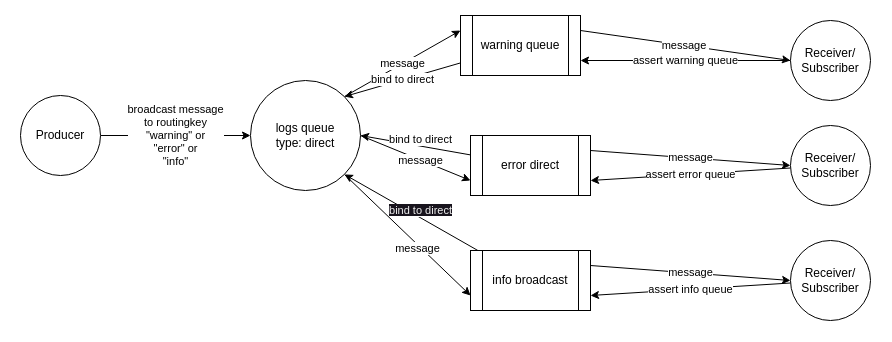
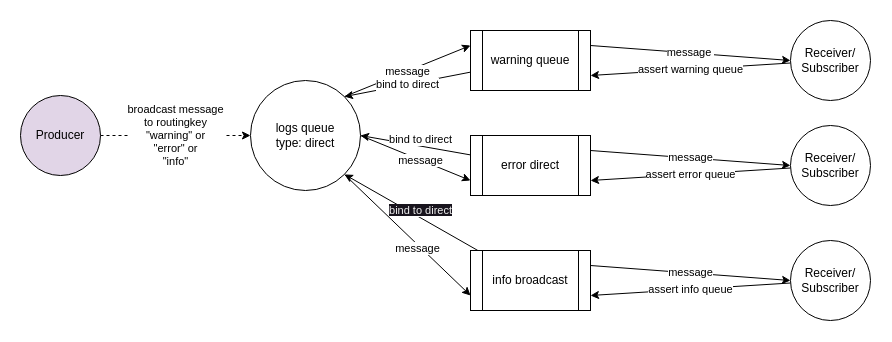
(521, 46) -> (531, 61)
(61, 136) -> (61, 136)
(115, 136) -> (115, 136)
